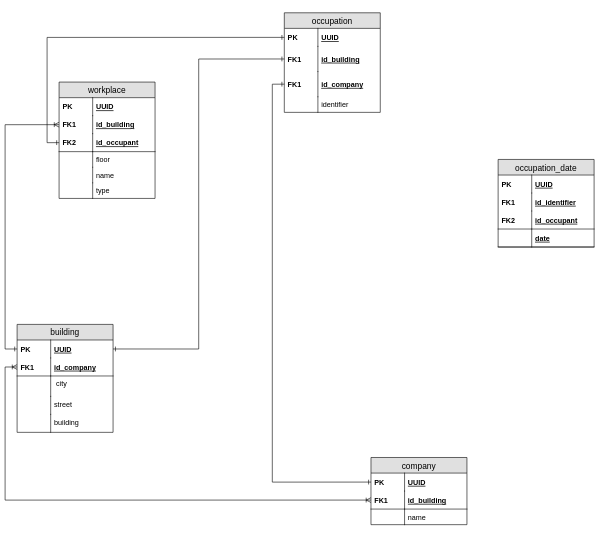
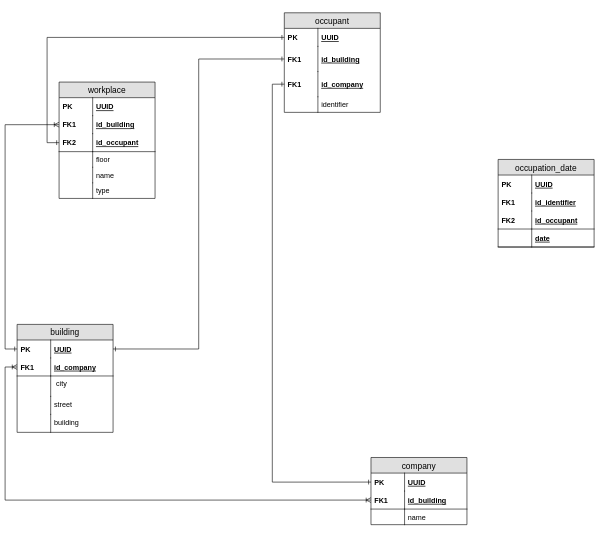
(332, 21) -> (332, 21)
